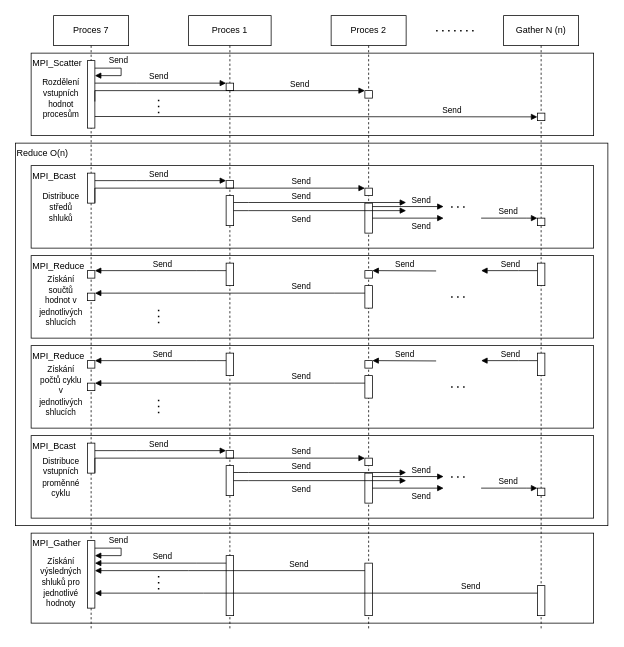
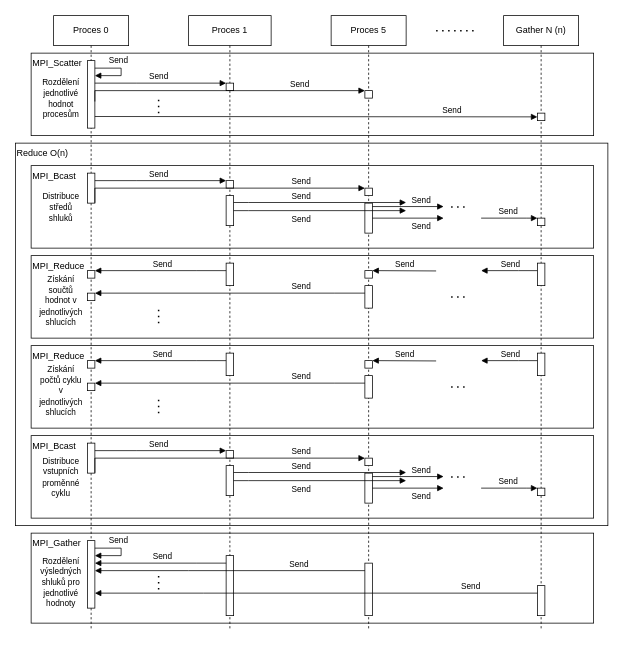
(91, 30) -> (91, 30)
(369, 30) -> (369, 30)
(61, 98) -> (61, 98)
(61, 582) -> (61, 582)
